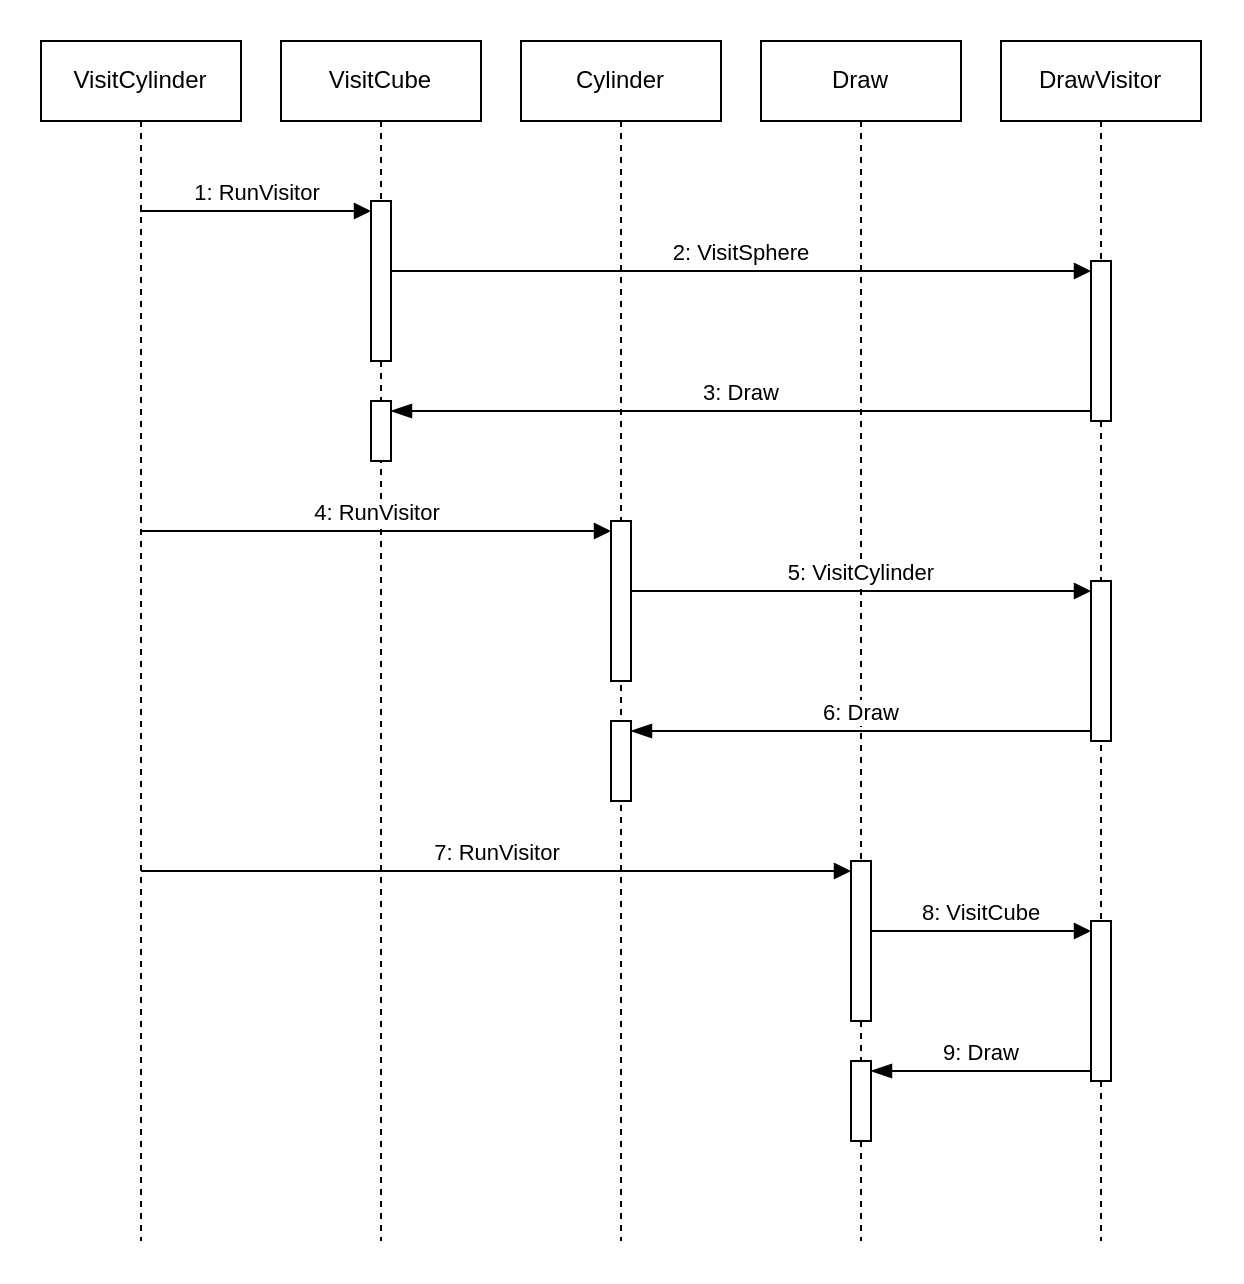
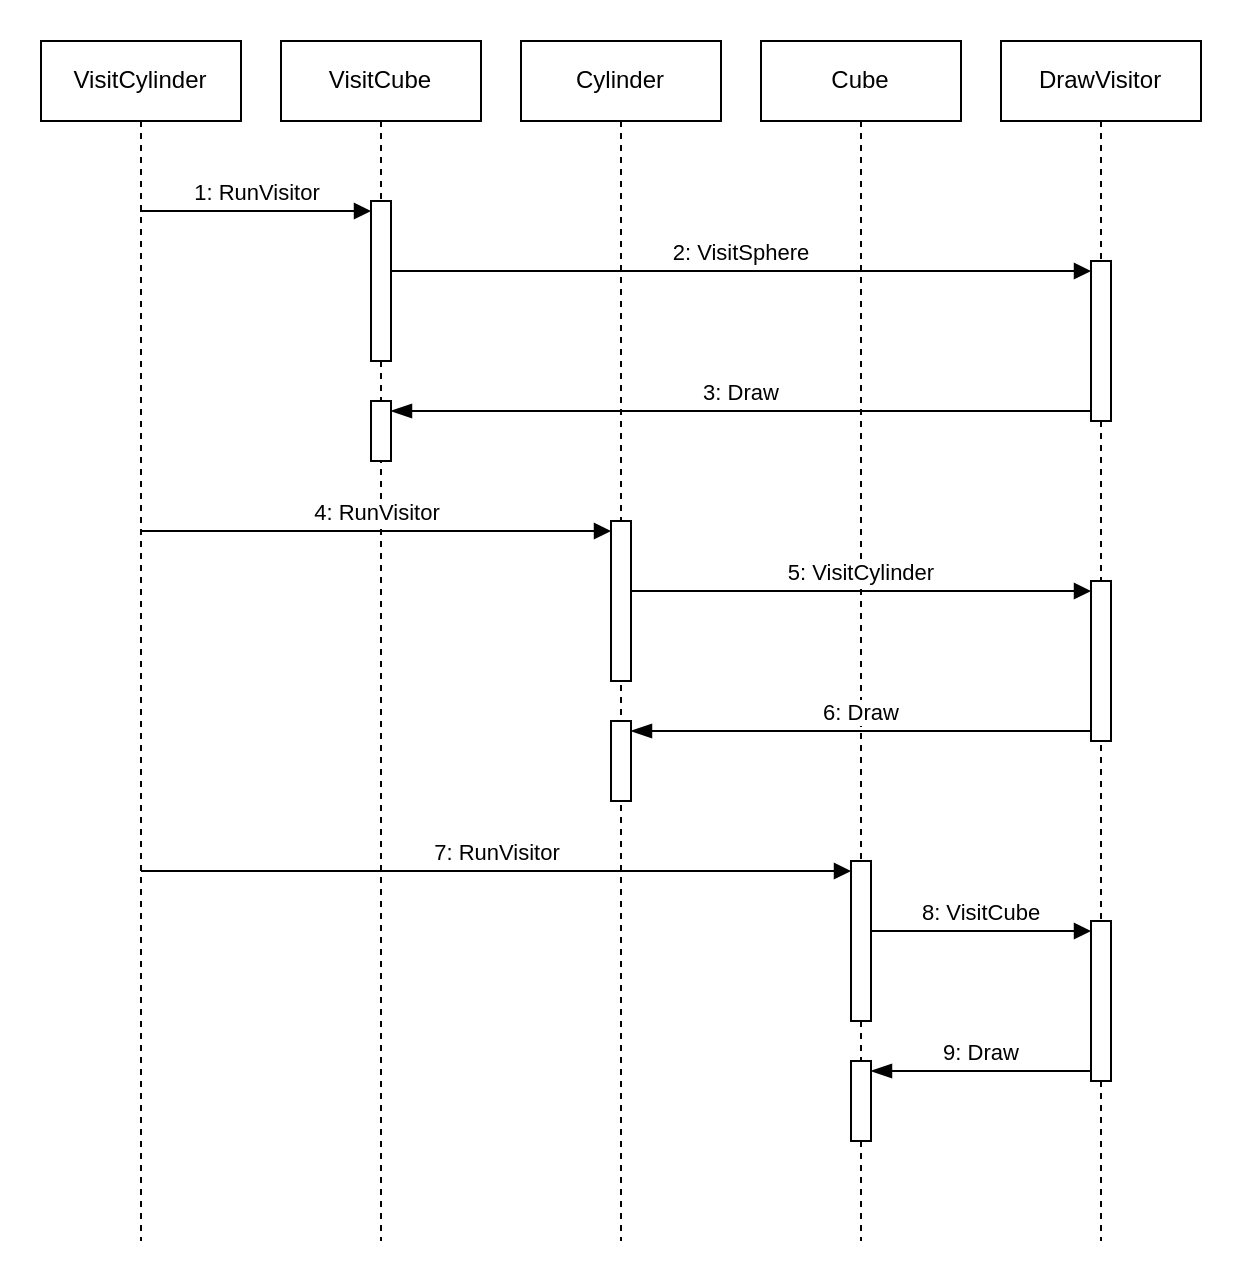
(861, 81) -> (861, 81)
